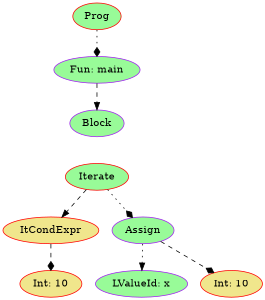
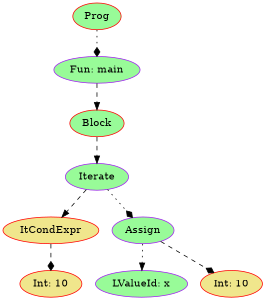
(97, 123) -> (97, 123)
none -> (97, 146)
(97, 177) -> (97, 177)
